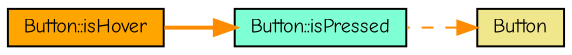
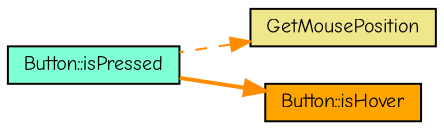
(189, 28) -> (212, 83)
(521, 28) -> (343, 28)
